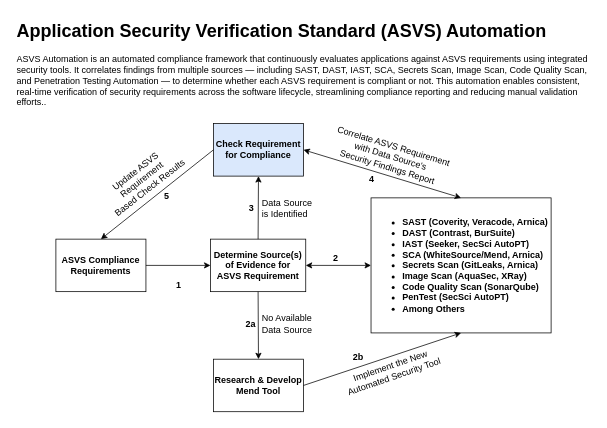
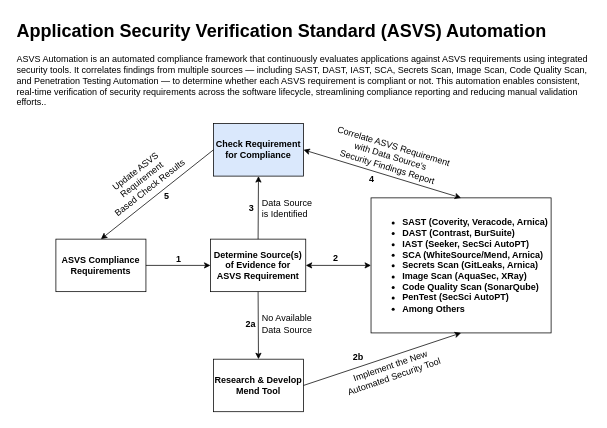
(179, 285) -> (179, 259)
